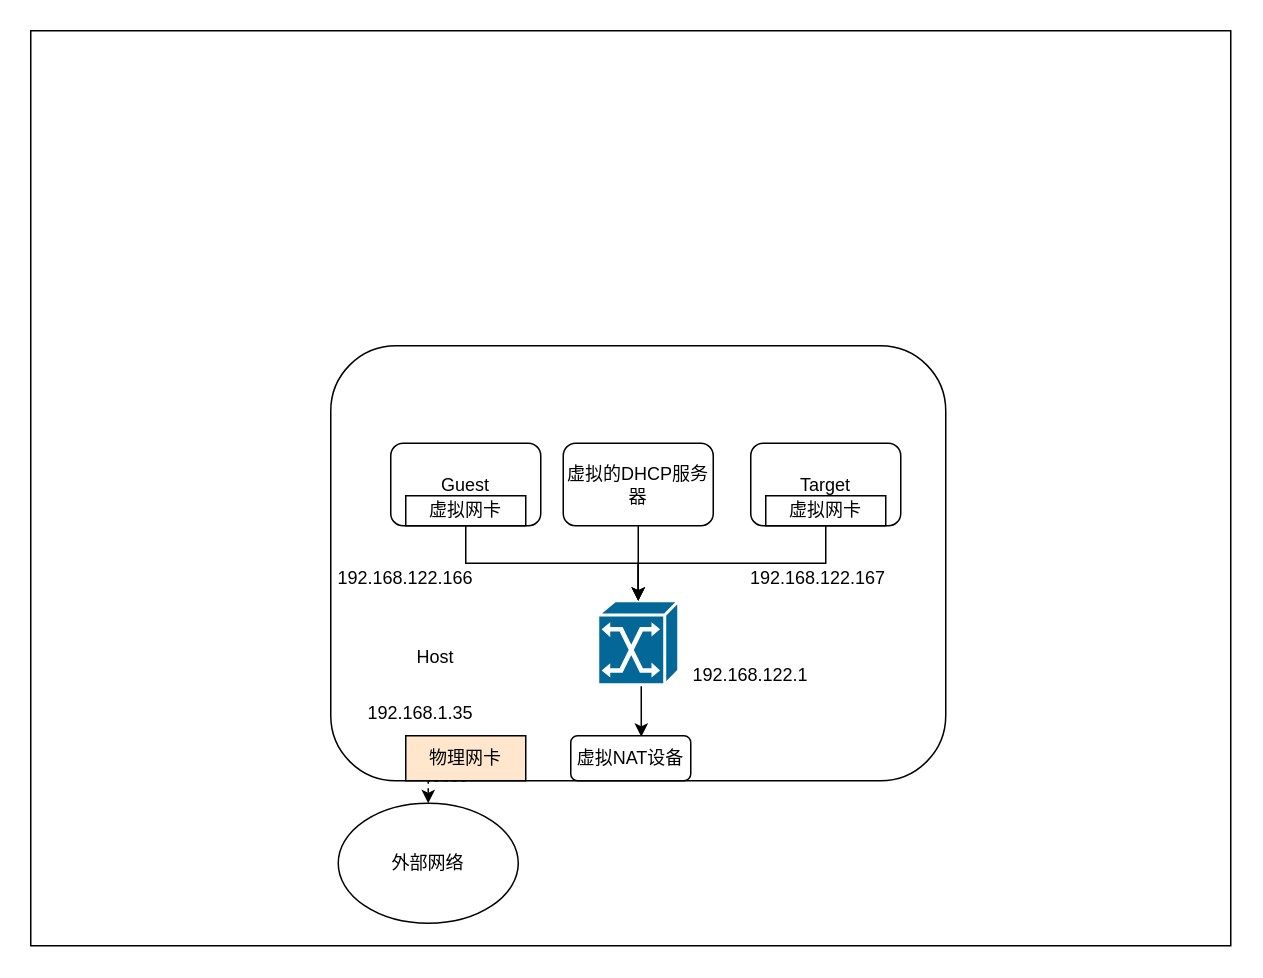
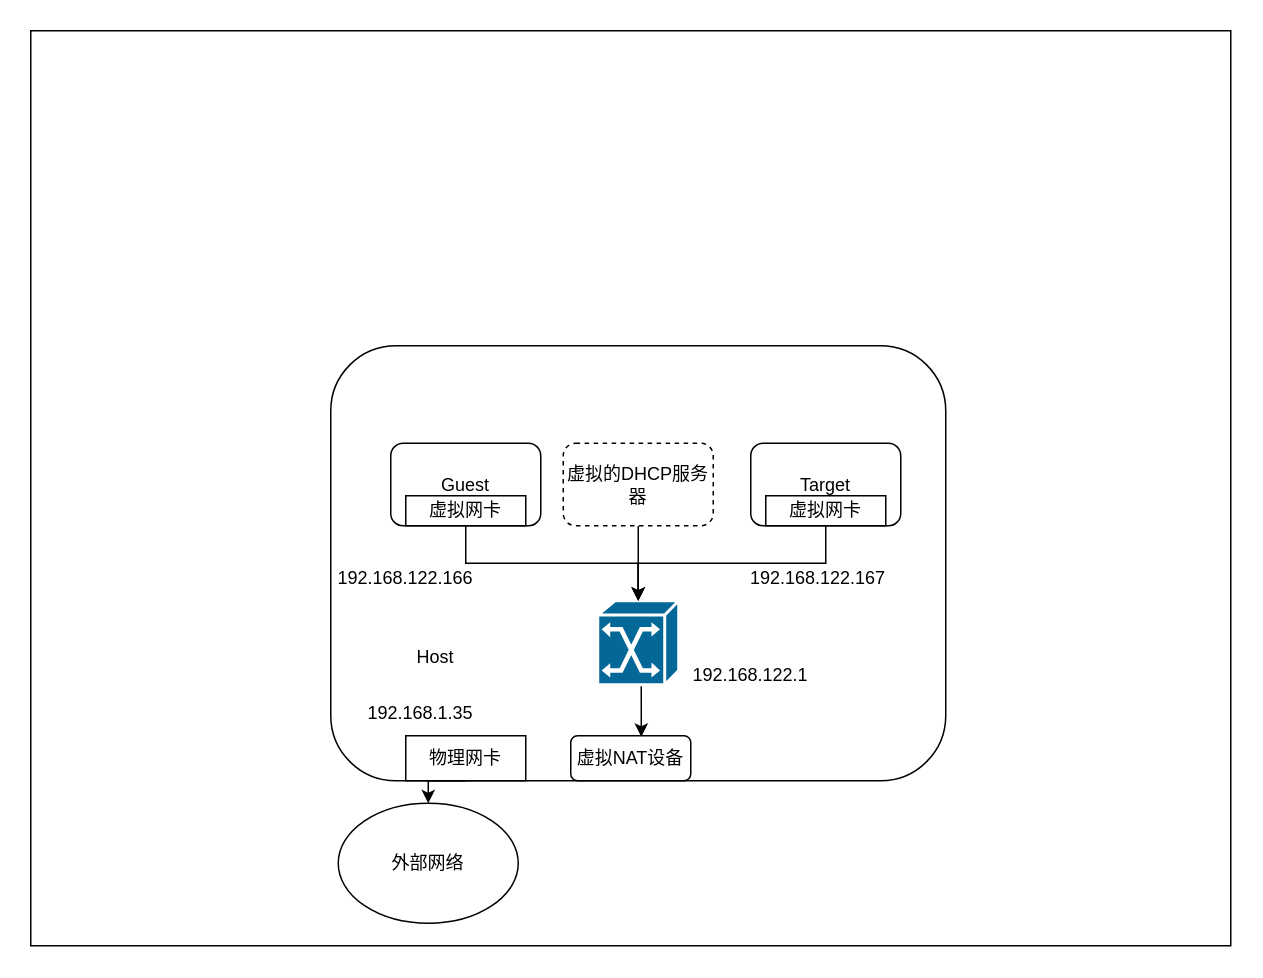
(638, 485) -> (638, 485)
(466, 758) -> (466, 758)
(428, 785) -> (428, 785)
